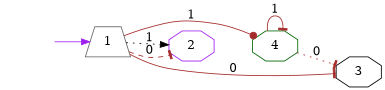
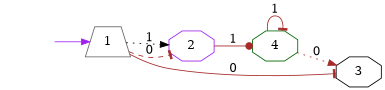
(187, 21) -> (230, 46)
(315, 58) -> (315, 58)
